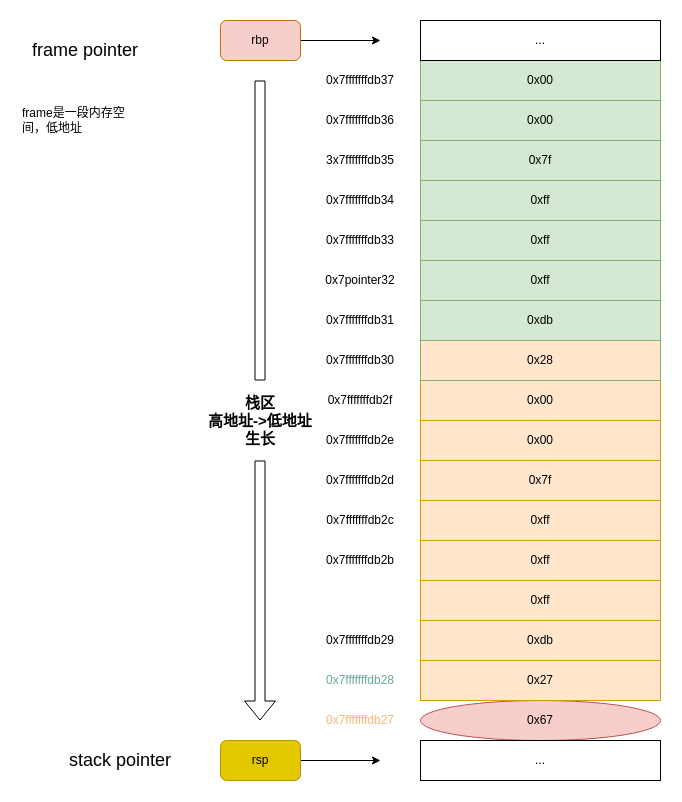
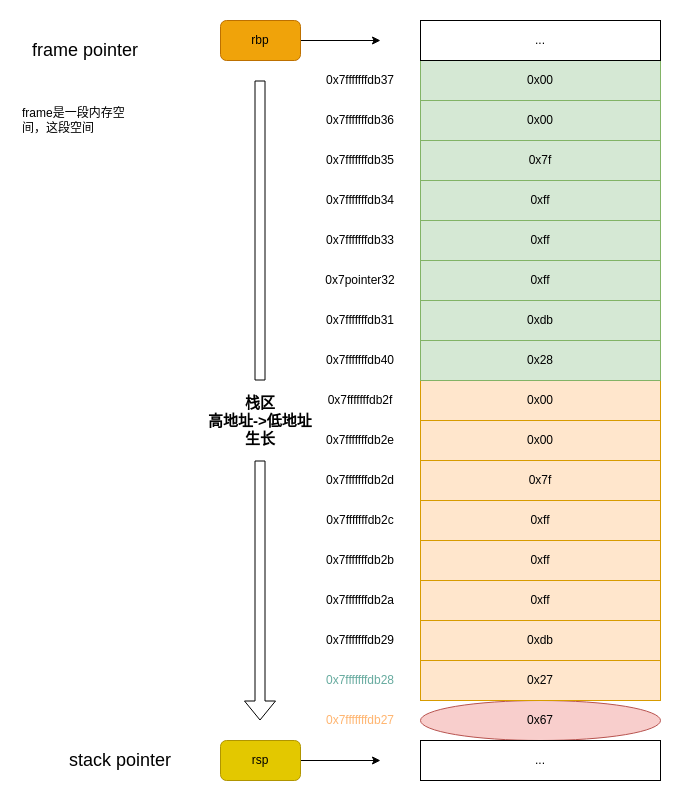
(261, 41) -> (261, 41)
(77, 121) -> (77, 121)
(361, 161) -> (361, 161)
(361, 361) -> (361, 361)
(541, 361) -> (541, 361)
none -> (361, 601)
